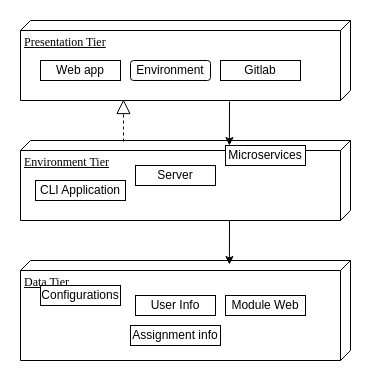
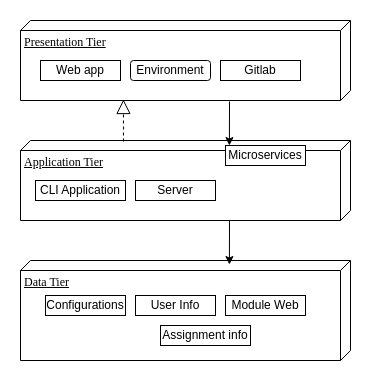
(74, 163) -> (70, 163)
(176, 176) -> (176, 191)
(81, 296) -> (86, 306)
(176, 336) -> (206, 336)
